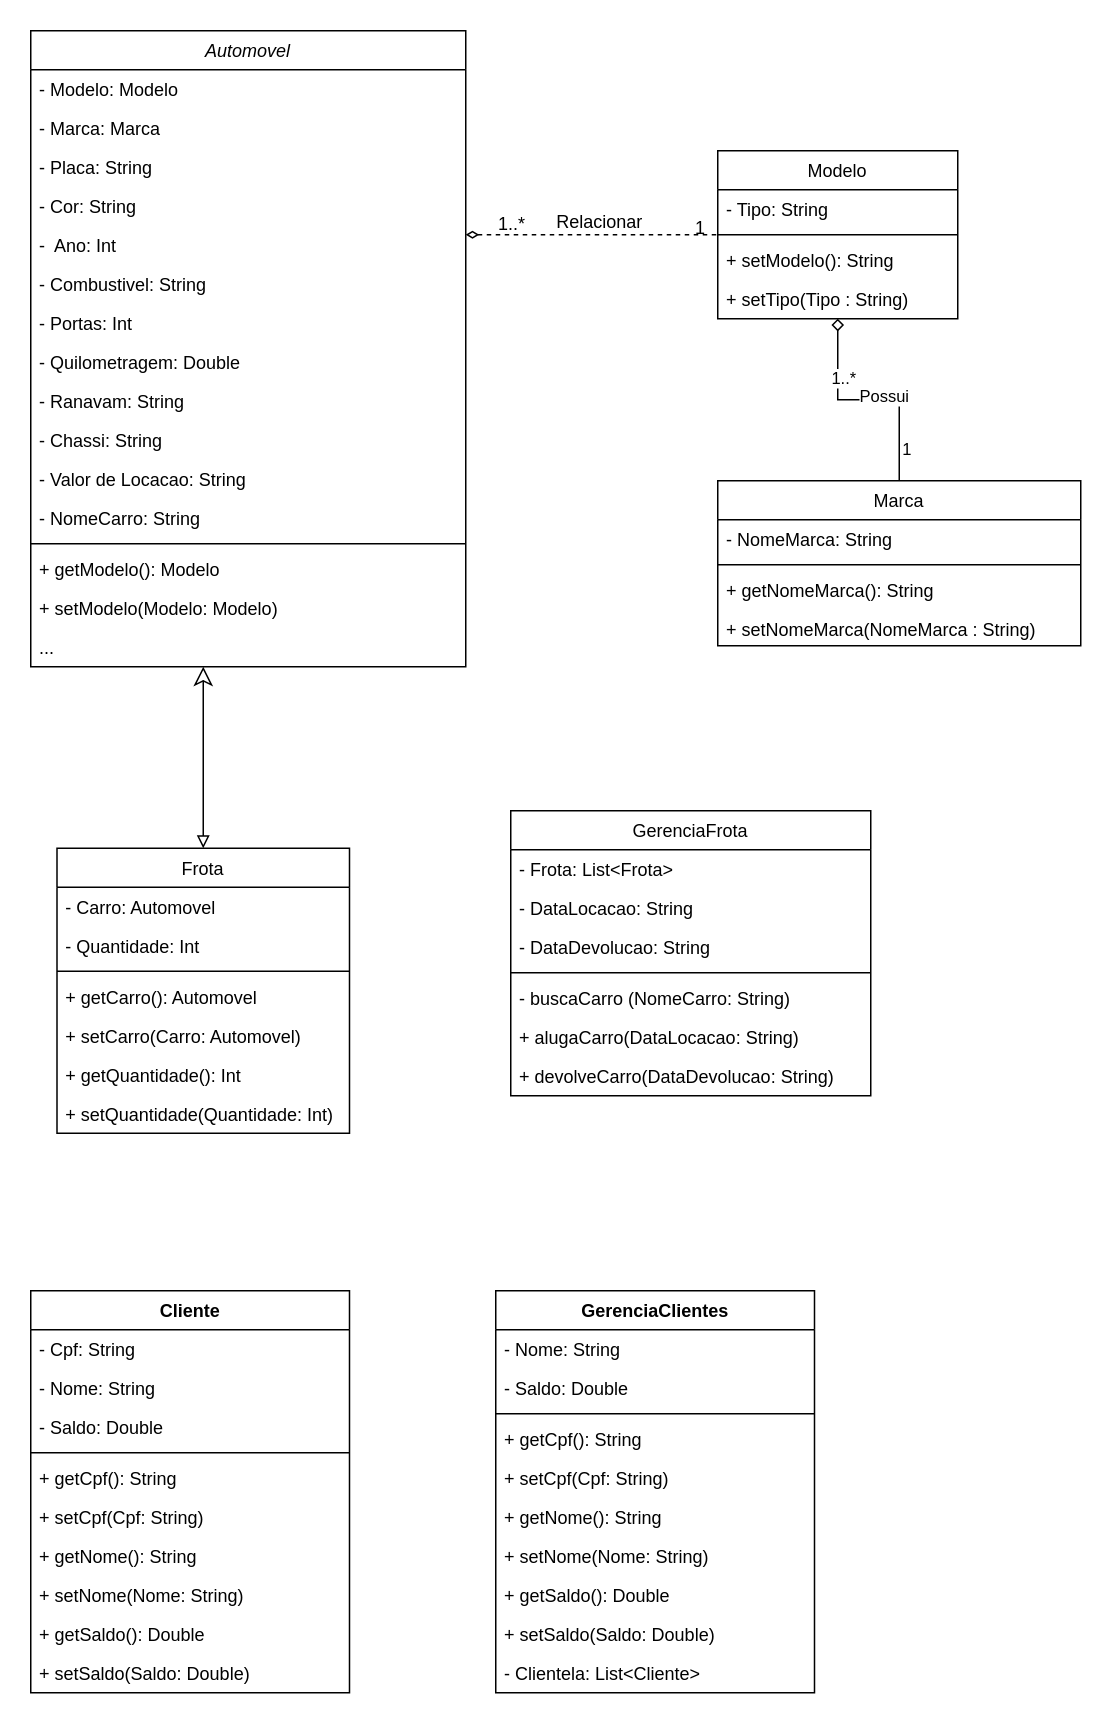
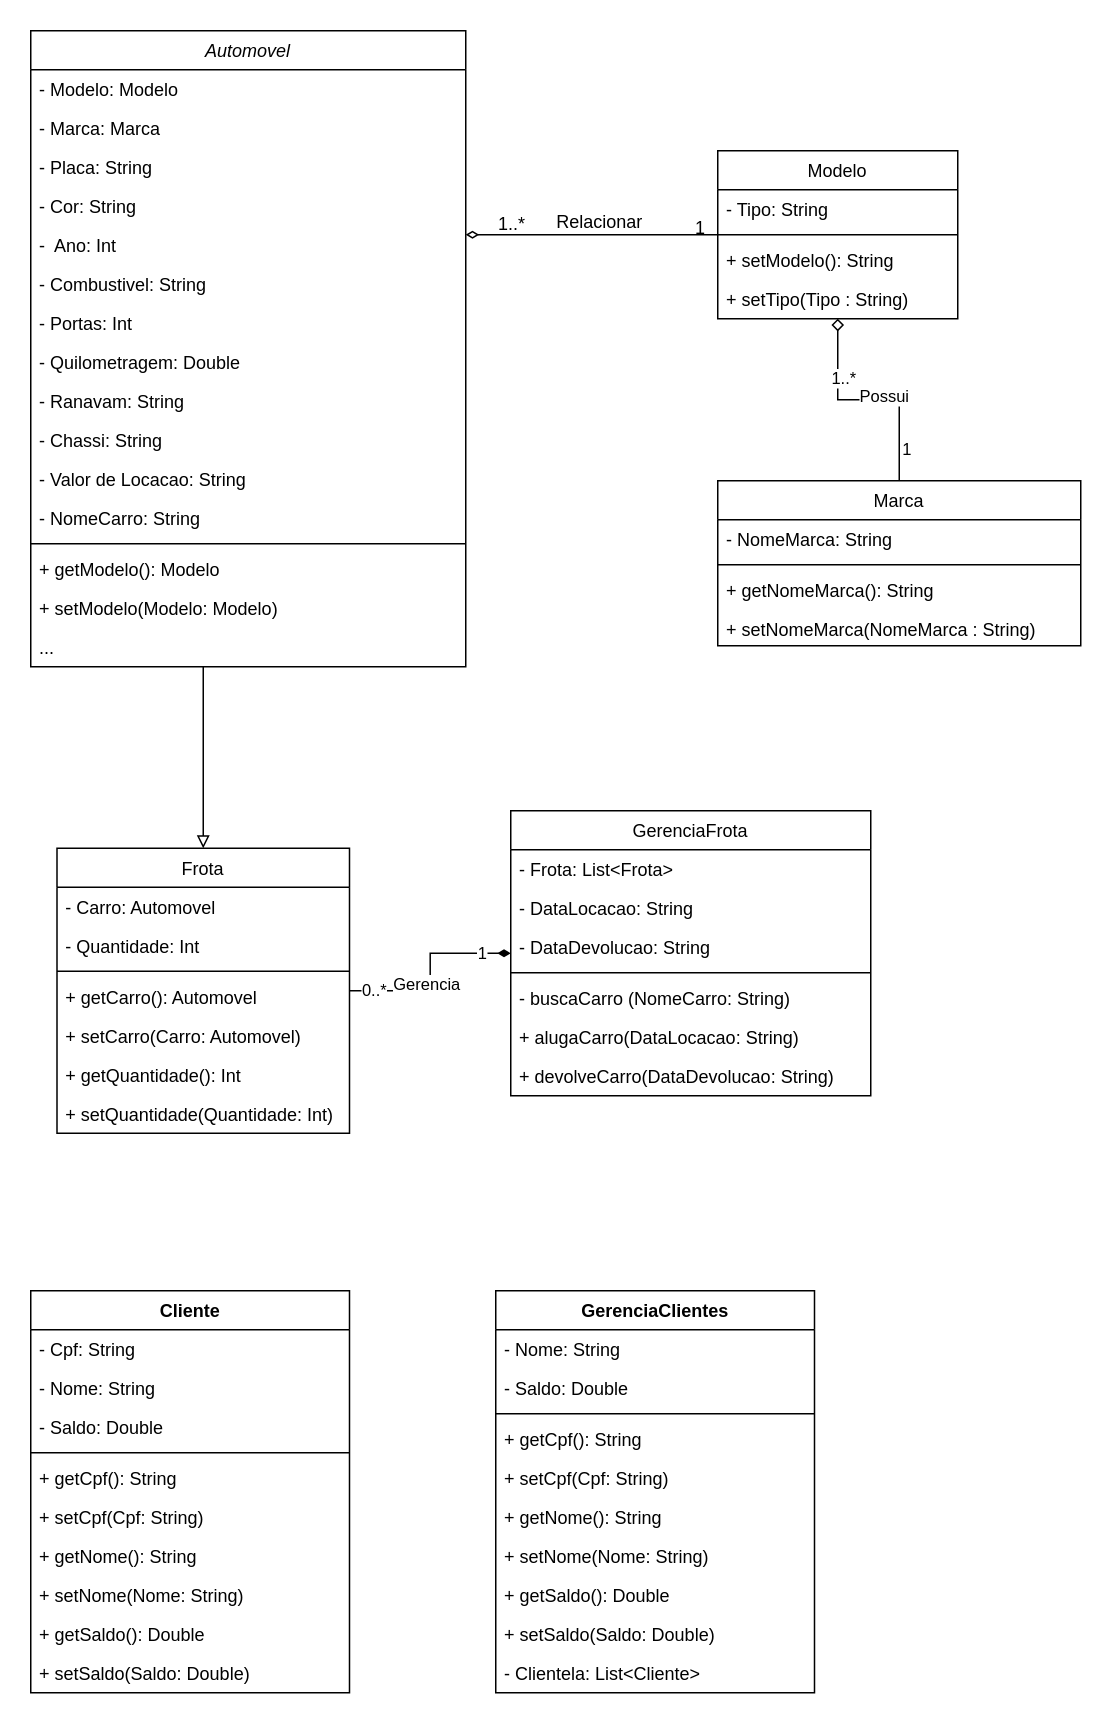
(597, 235) -> (597, 235)
(203, 683) -> (203, 677)
none -> (430, 960)
